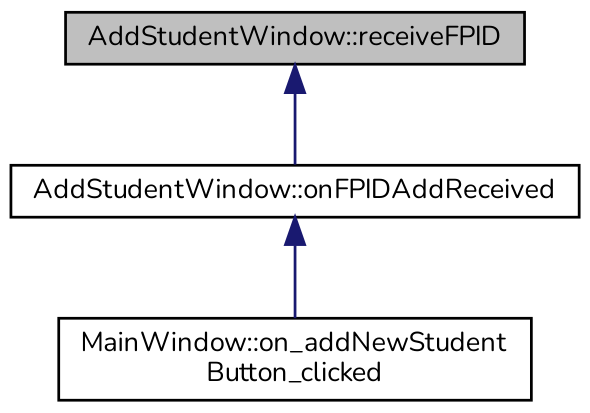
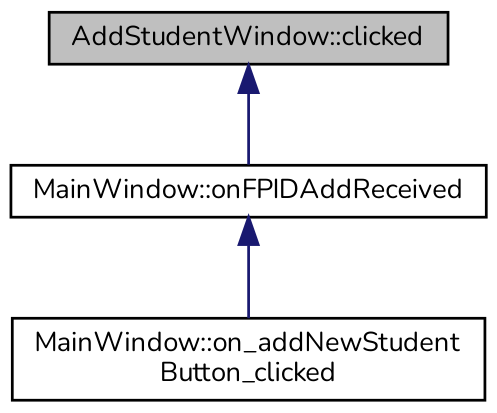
(295, 38) -> (249, 38)
(295, 191) -> (249, 191)
